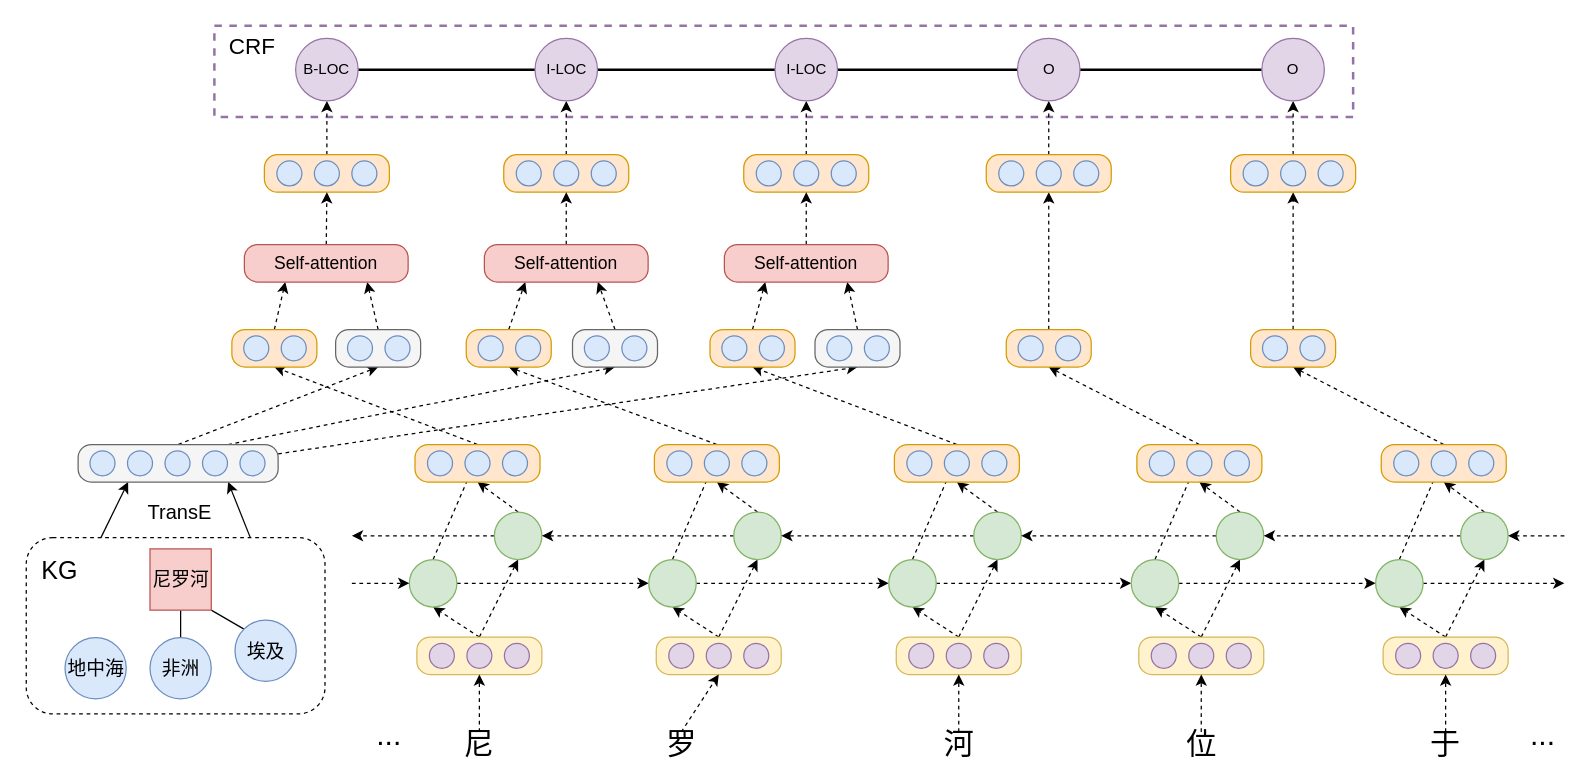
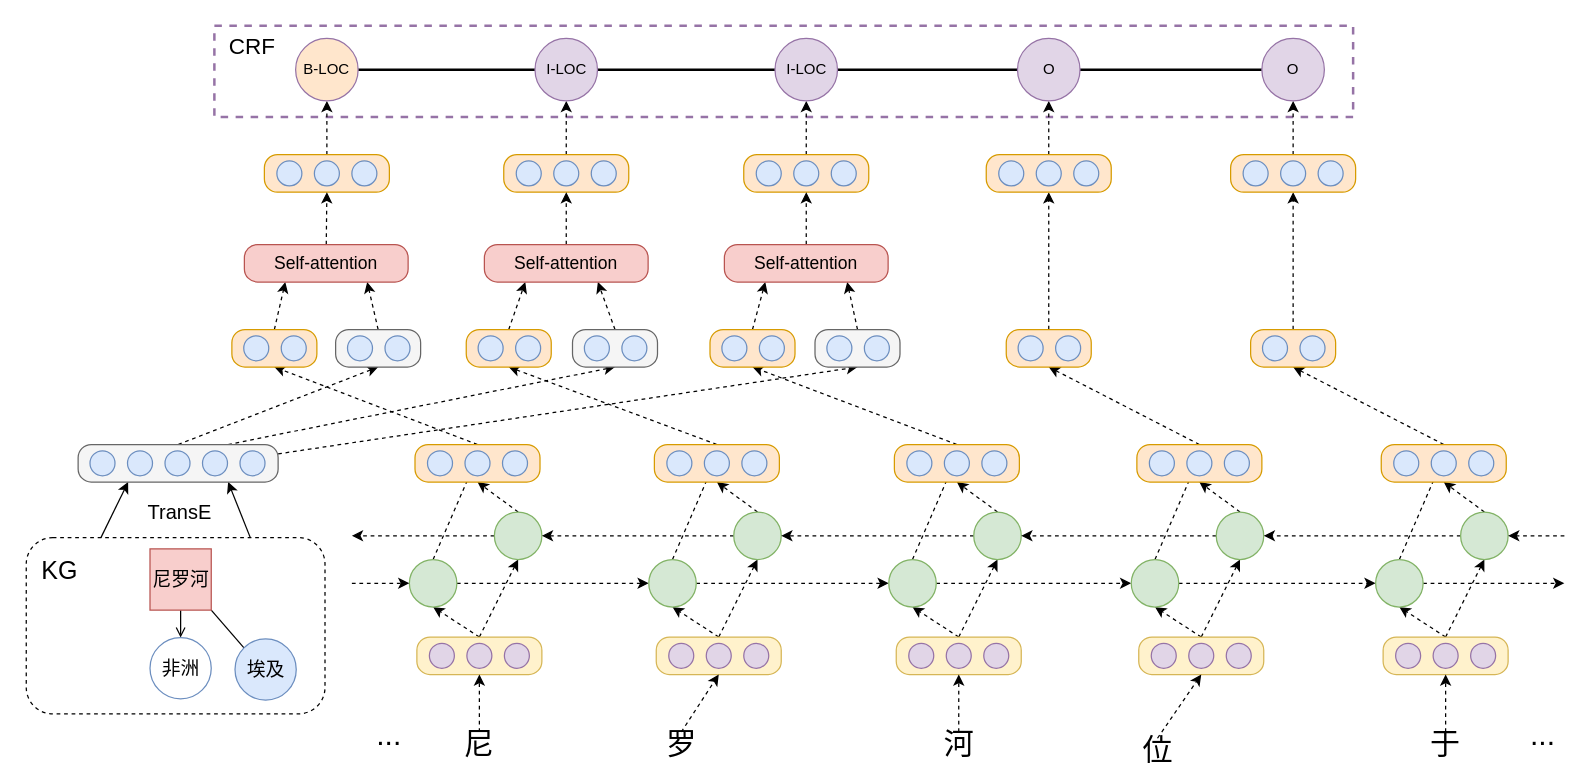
(327, 70) -> (327, 70)
(181, 631) -> (181, 631)
(266, 651) -> (266, 669)
(96, 668) -> none
(181, 668) -> (181, 668)
(1201, 744) -> (1158, 751)
